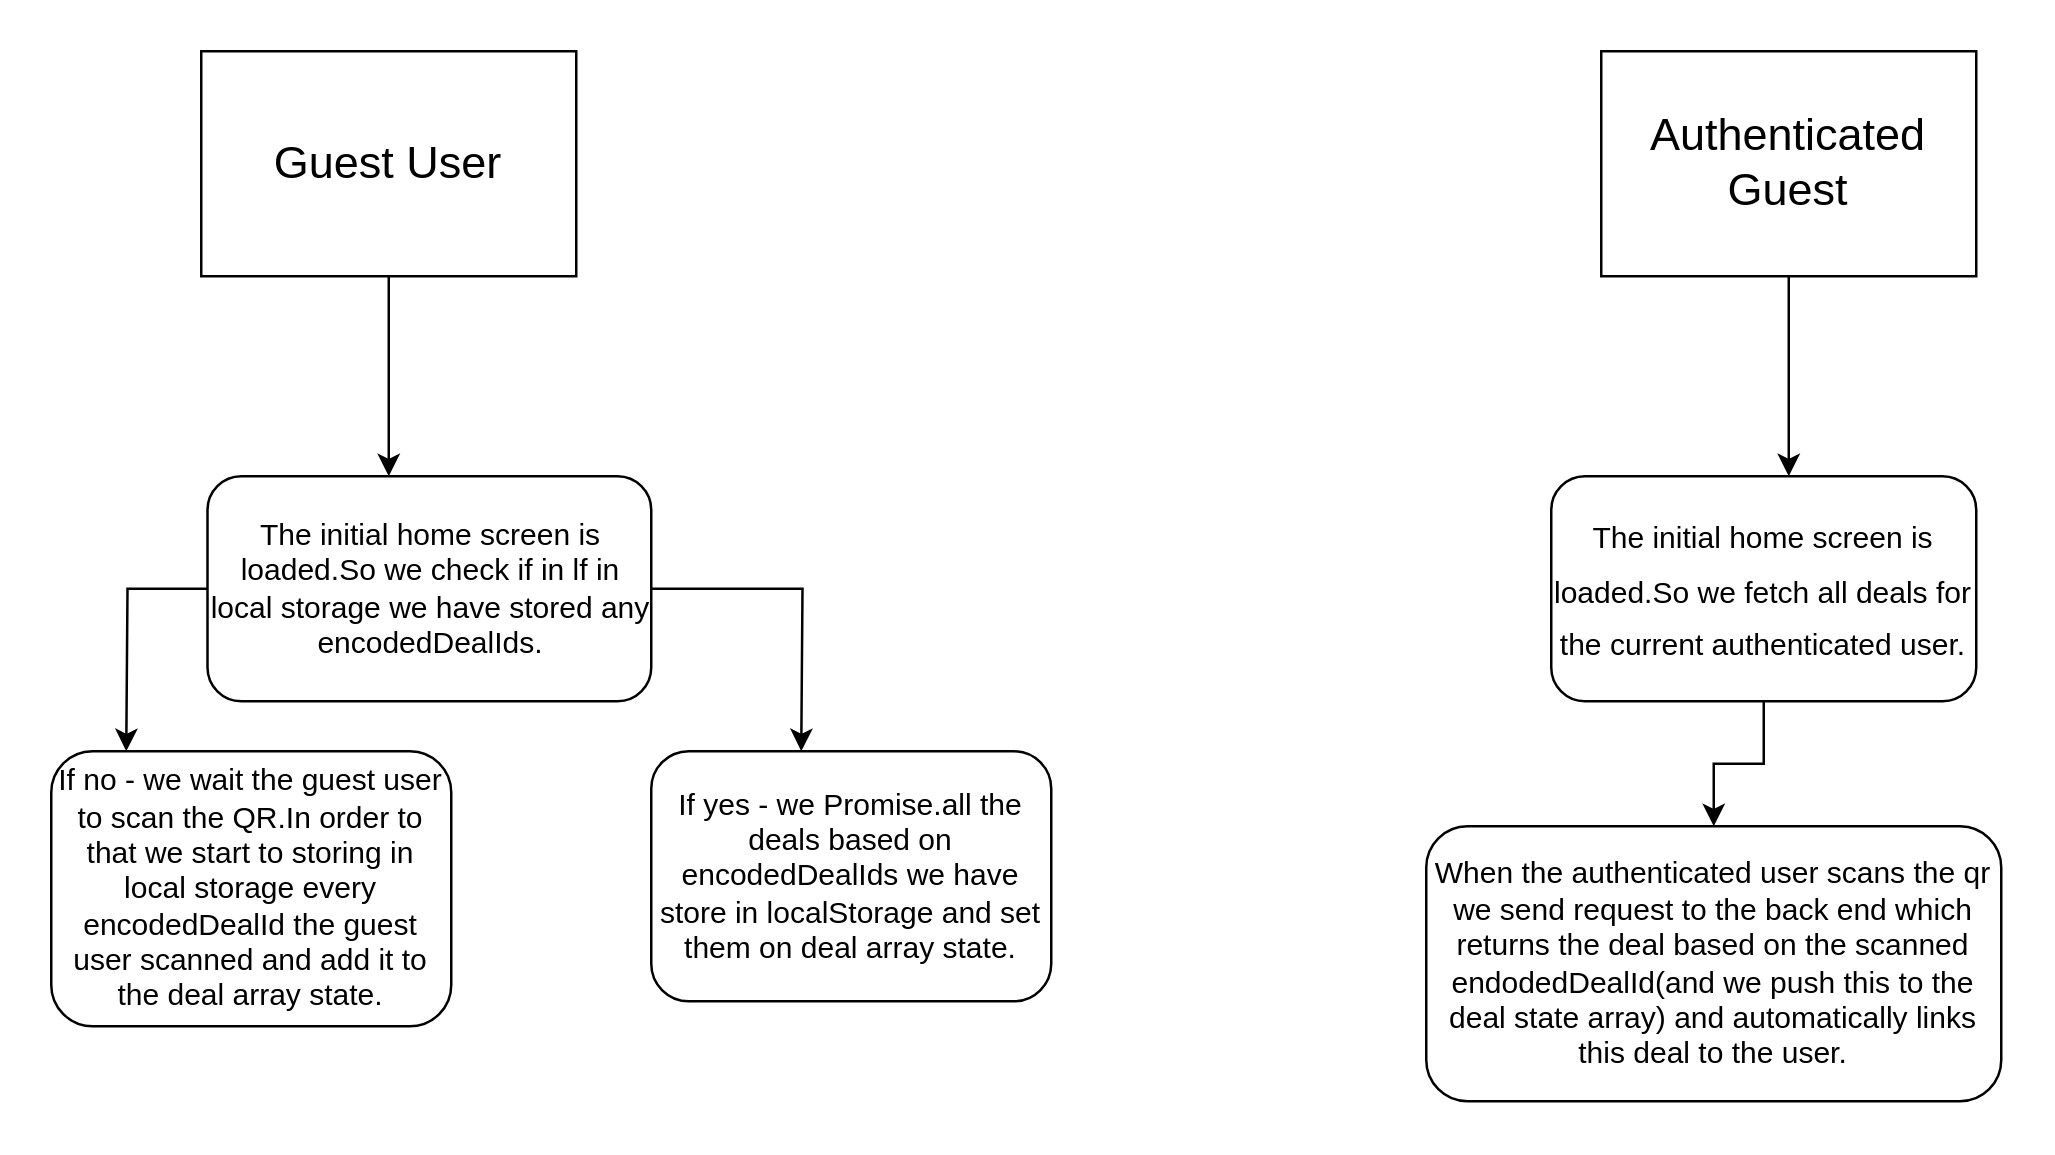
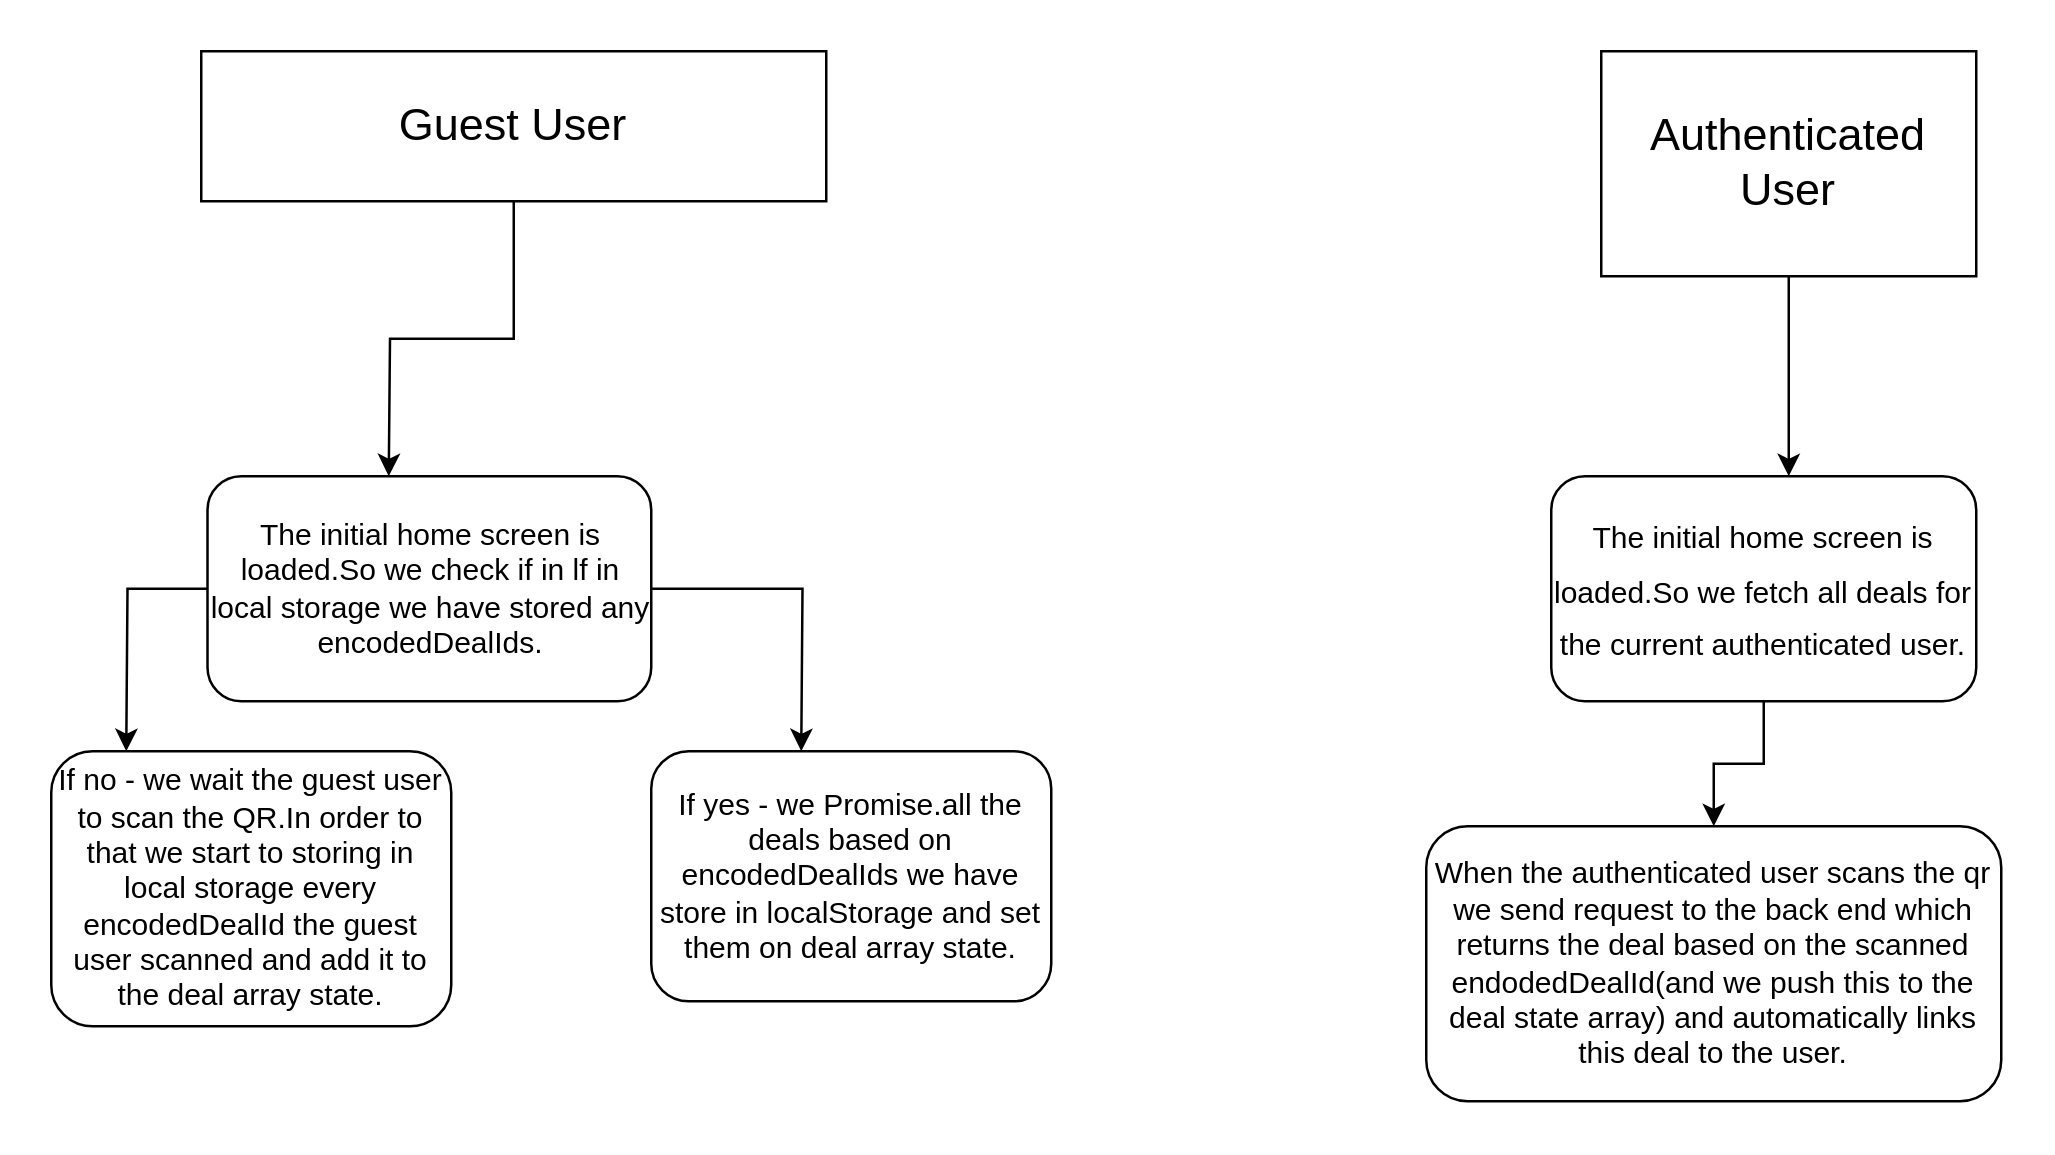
(389, 164) -> (514, 126)
(1789, 164) -> (1789, 164)
